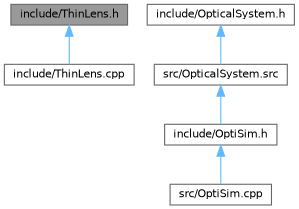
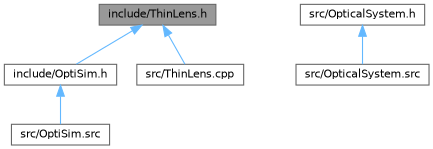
(221, 15) -> (363, 15)
(69, 75) -> (190, 75)
(221, 110) -> (104, 47)
(221, 195) -> (61, 135)
